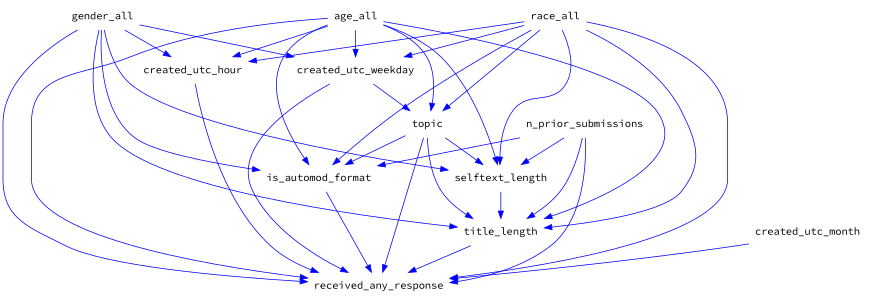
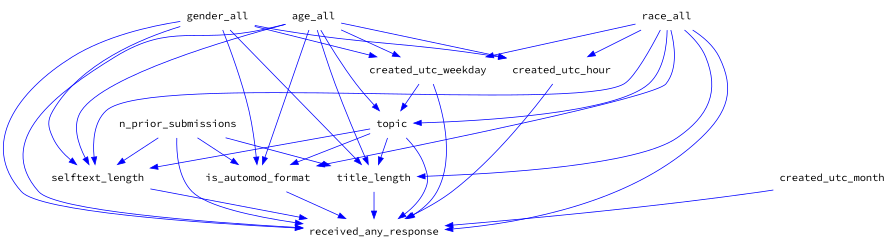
(501, 201) -> (225, 203)
